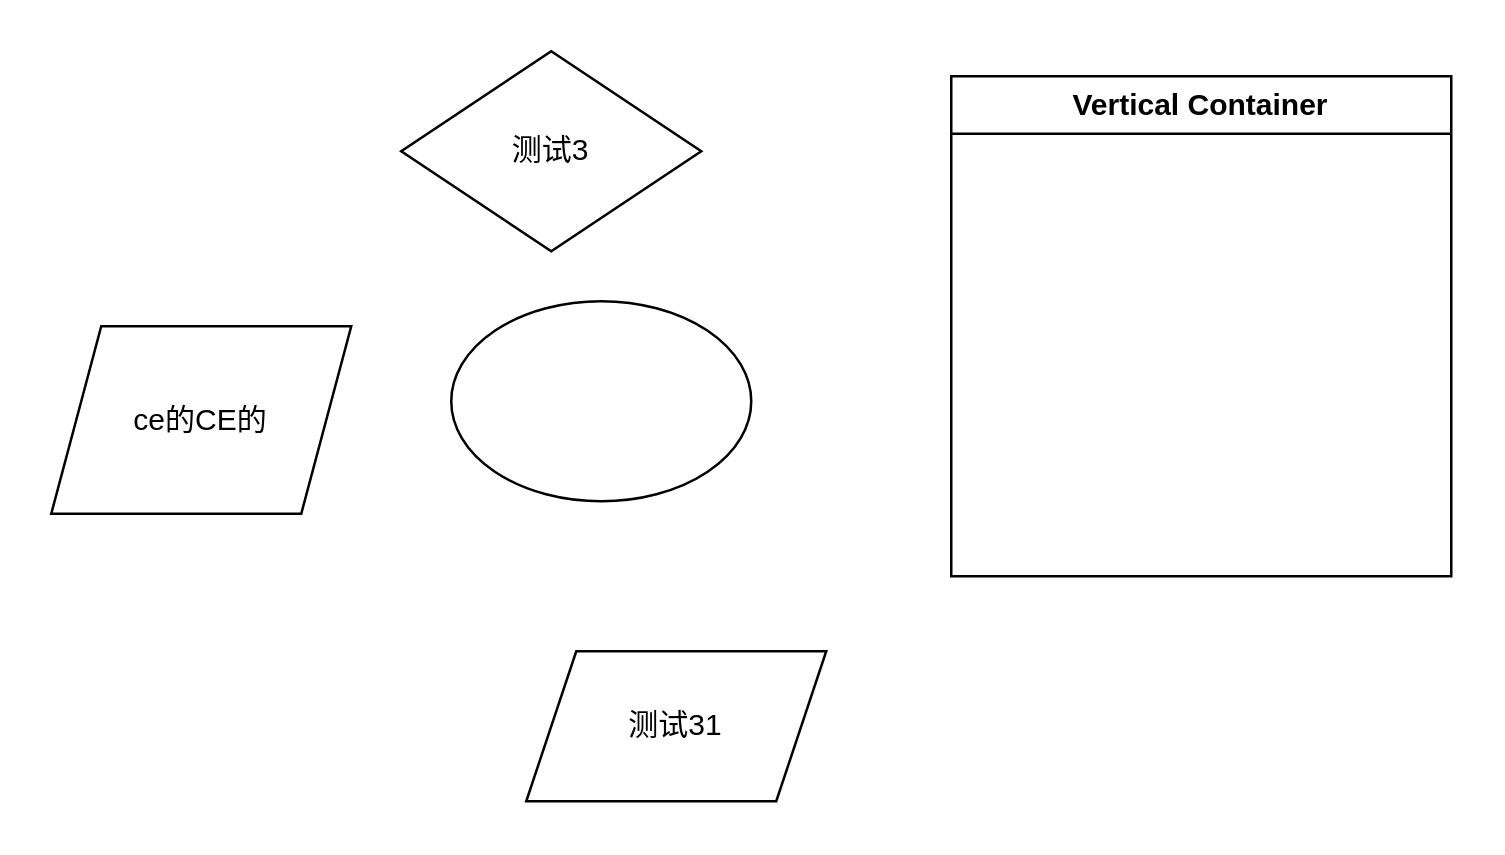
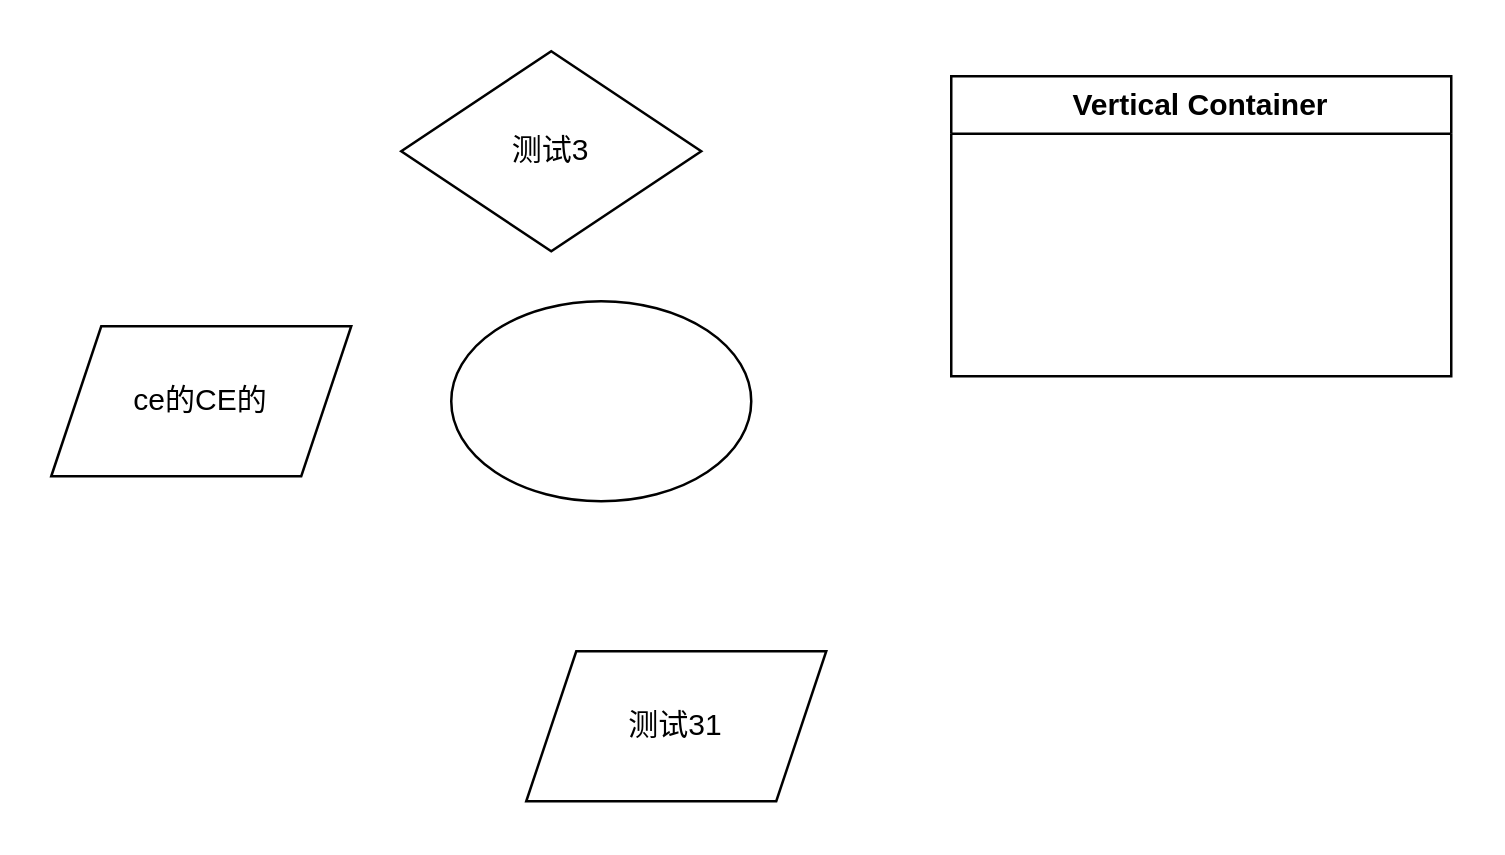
(1201, 326) -> (1201, 226)
(201, 420) -> (201, 401)
